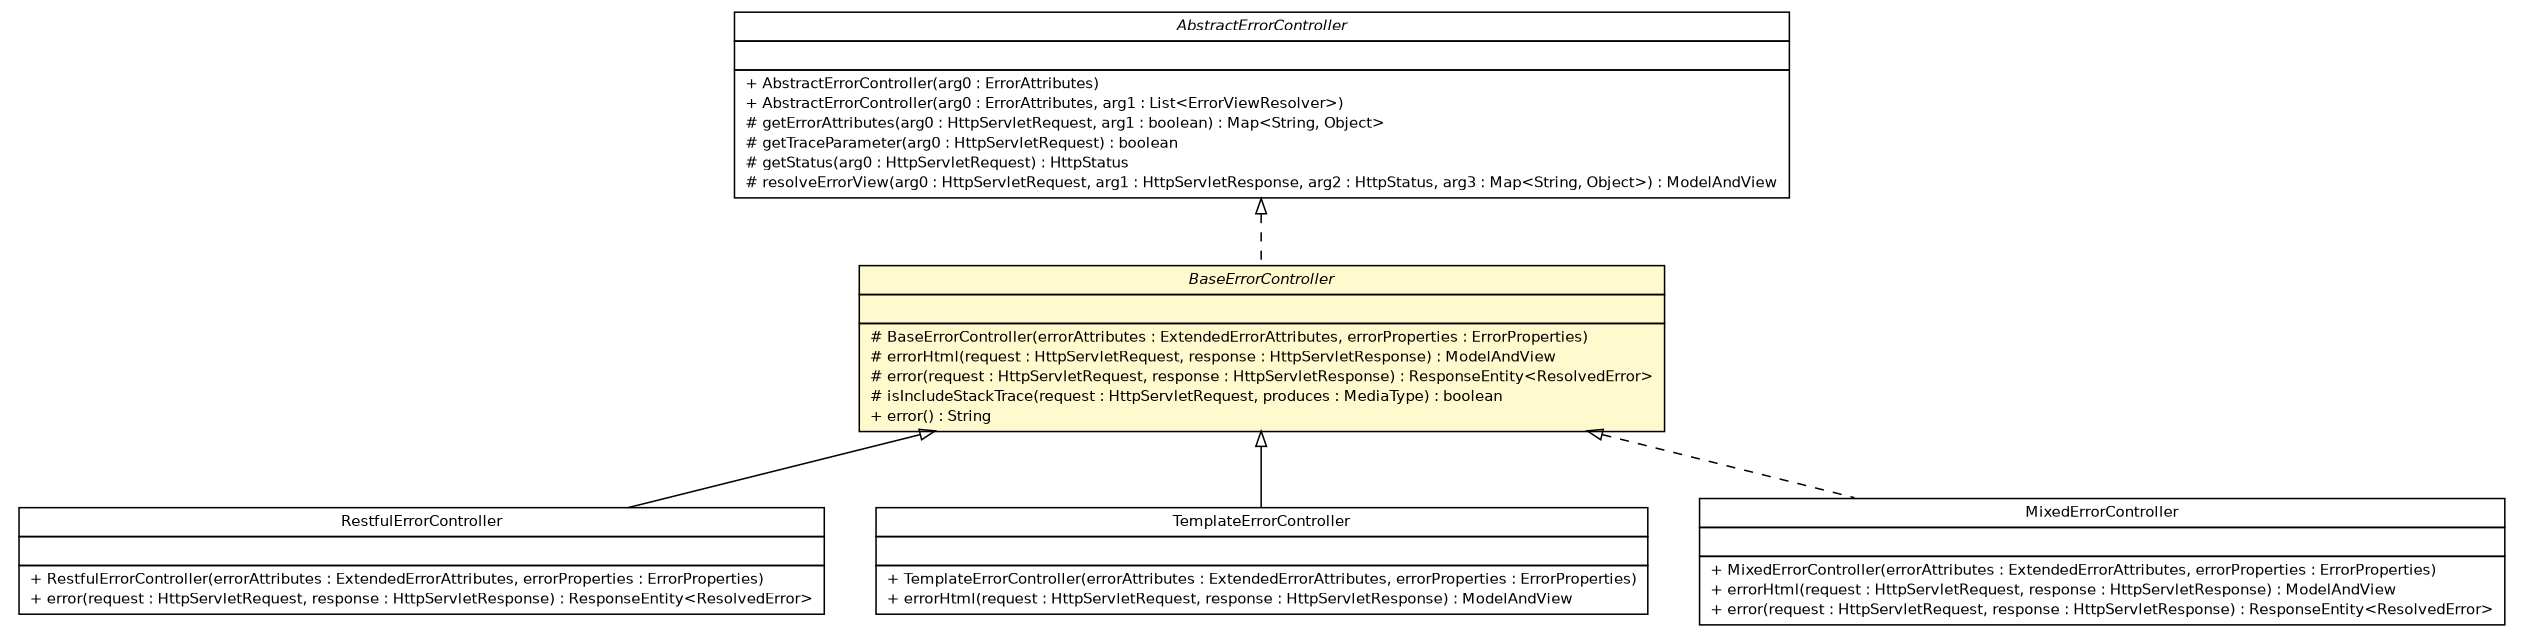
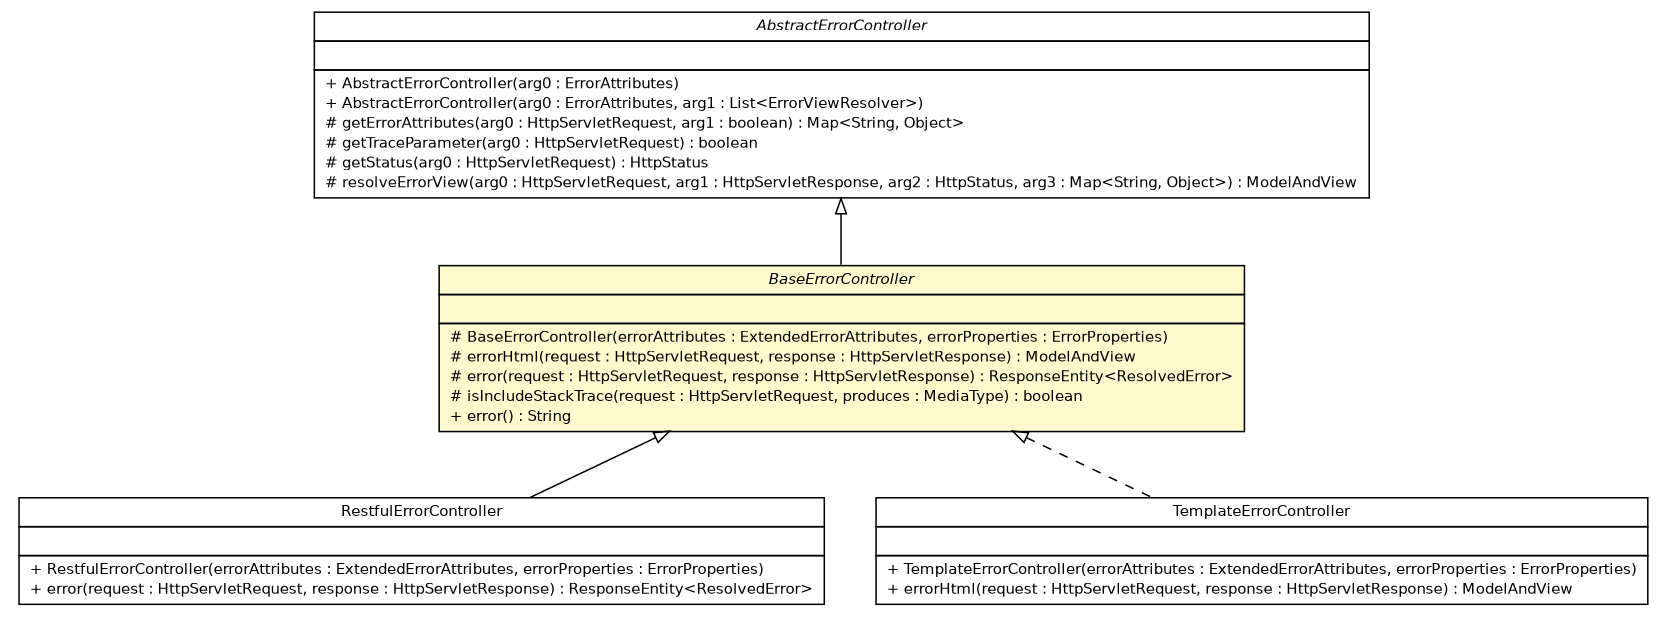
(1261, 239) -> (841, 239)
(1261, 477) -> (1089, 468)
(2101, 561) -> none
